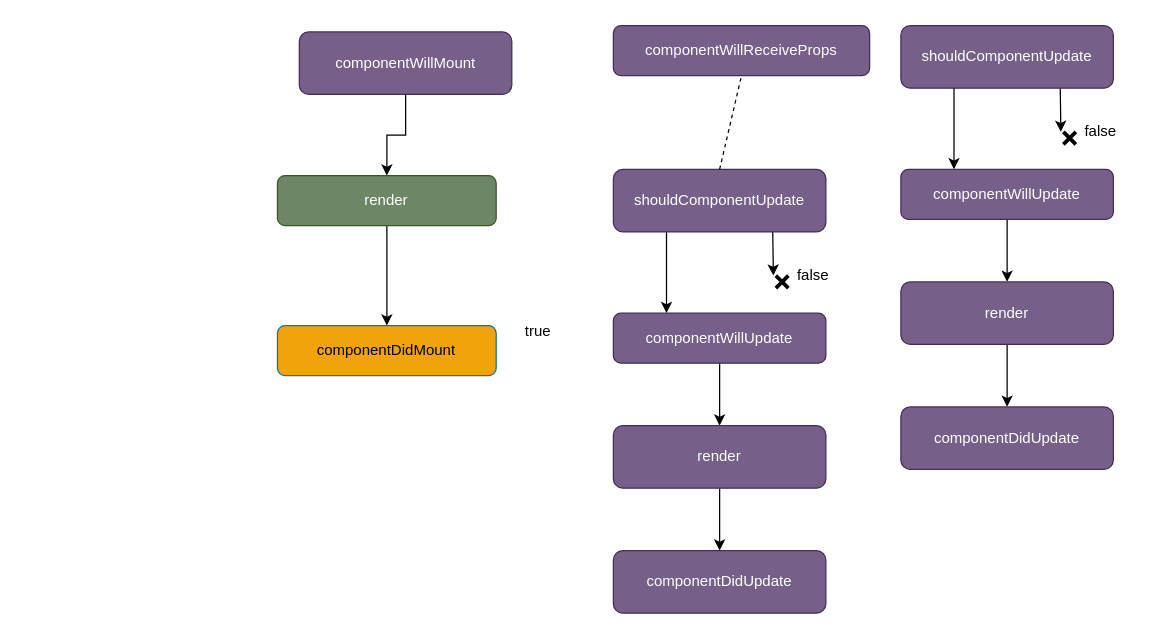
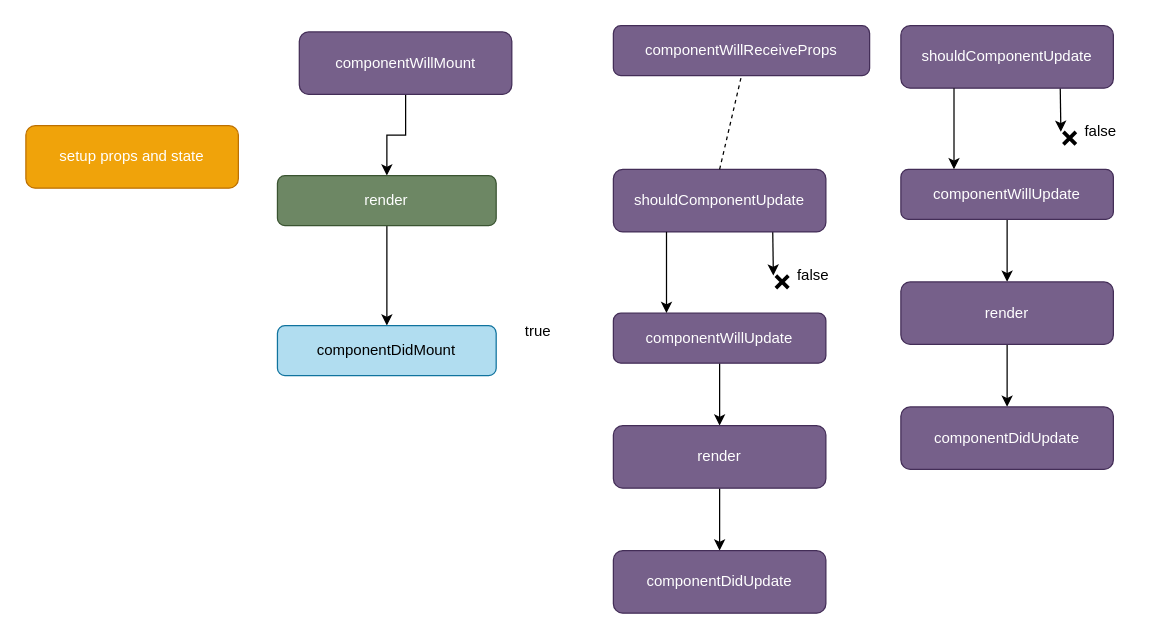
none -> (132, 157)
(387, 351) -> (387, 351)
